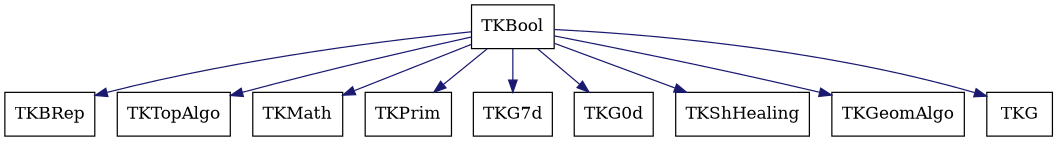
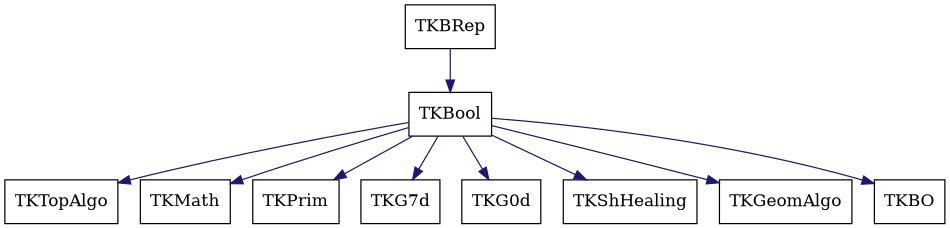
(288, 56) -> (450, 65)
(1020, 114) -> (910, 202)
